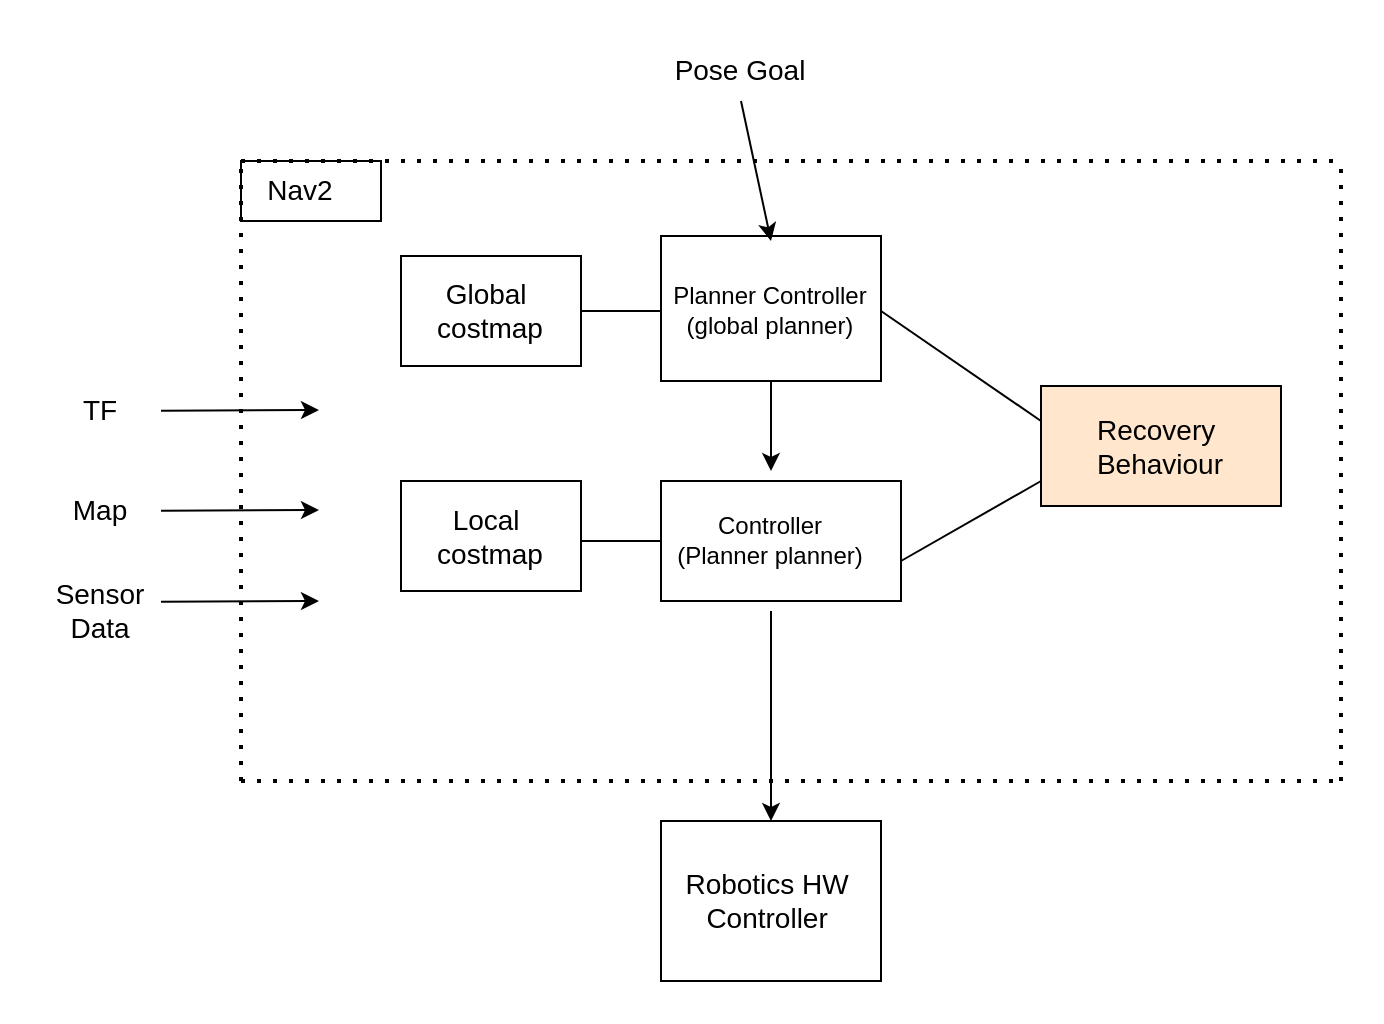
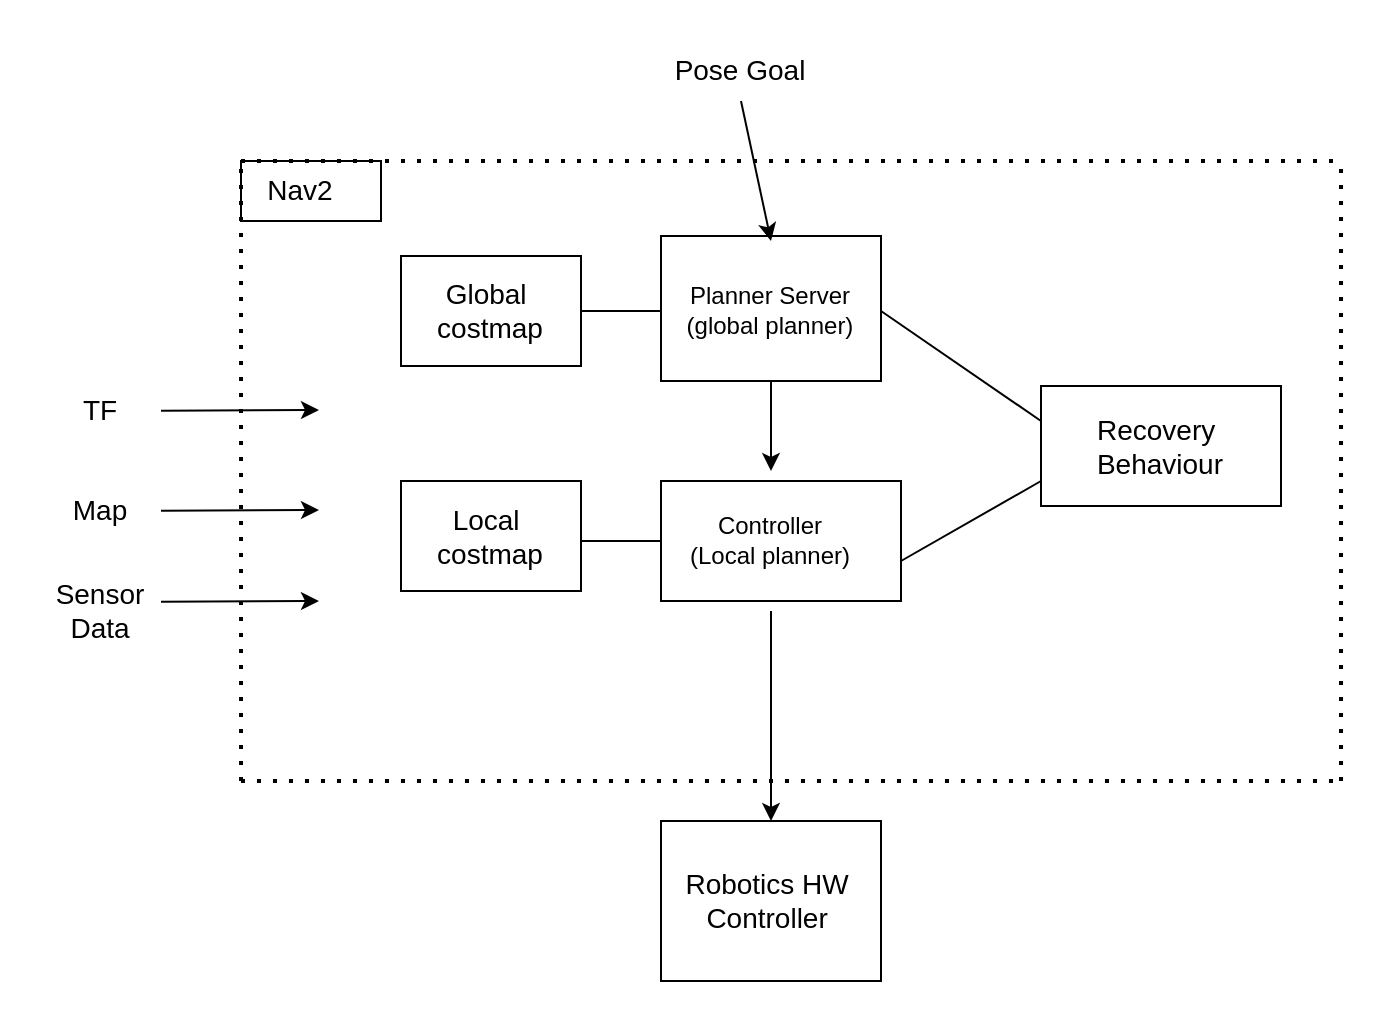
(771, 311) -> (771, 311)
(1161, 446) -> (1161, 446)
(771, 541) -> (771, 541)
